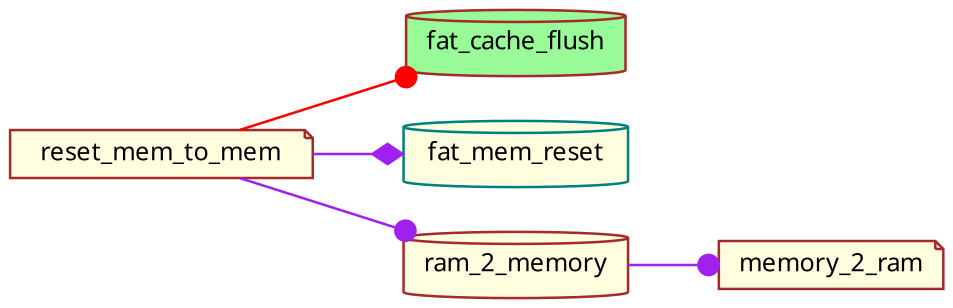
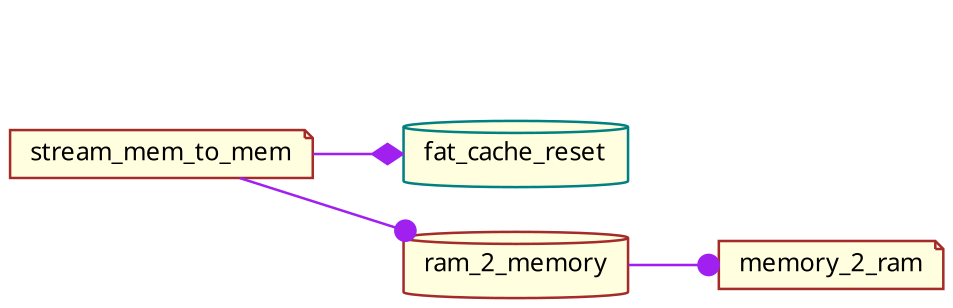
(516, 43) -> none
(161, 154) -> (161, 154)
(516, 154) -> (516, 154)
